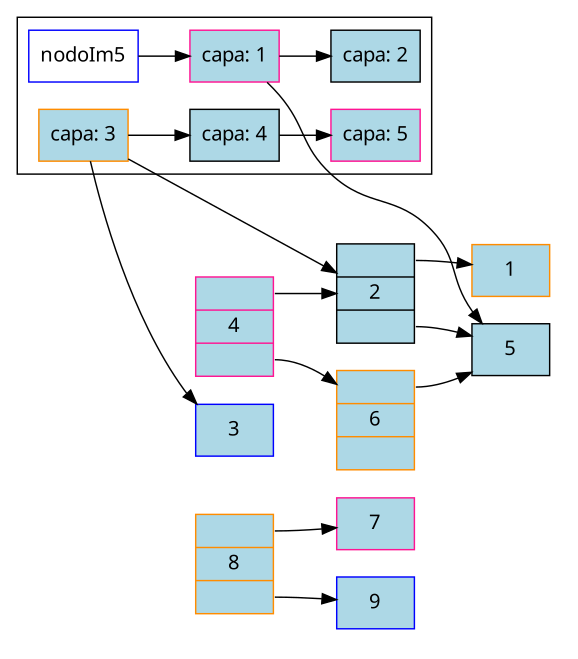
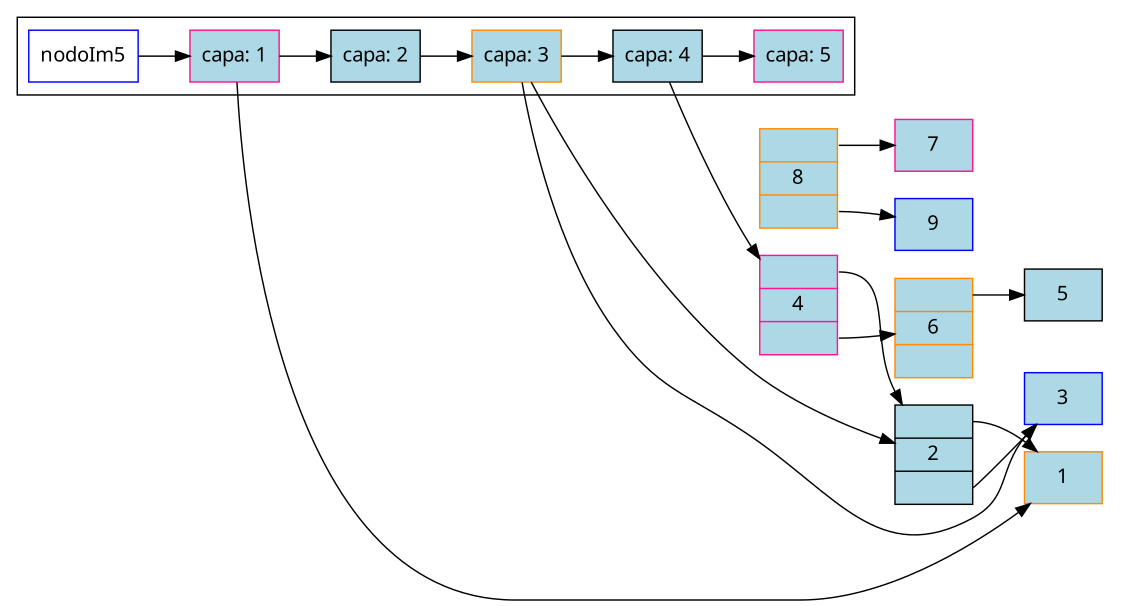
none -> (439, 56)
none -> (707, 166)
(372, 198) -> (458, 587)
(437, 328) -> (1000, 462)
